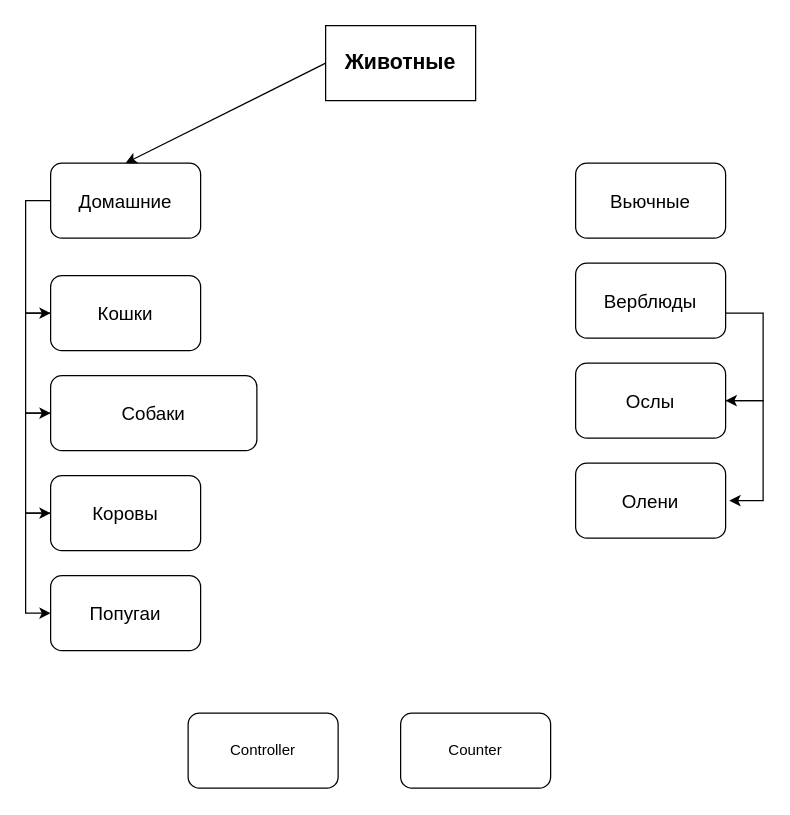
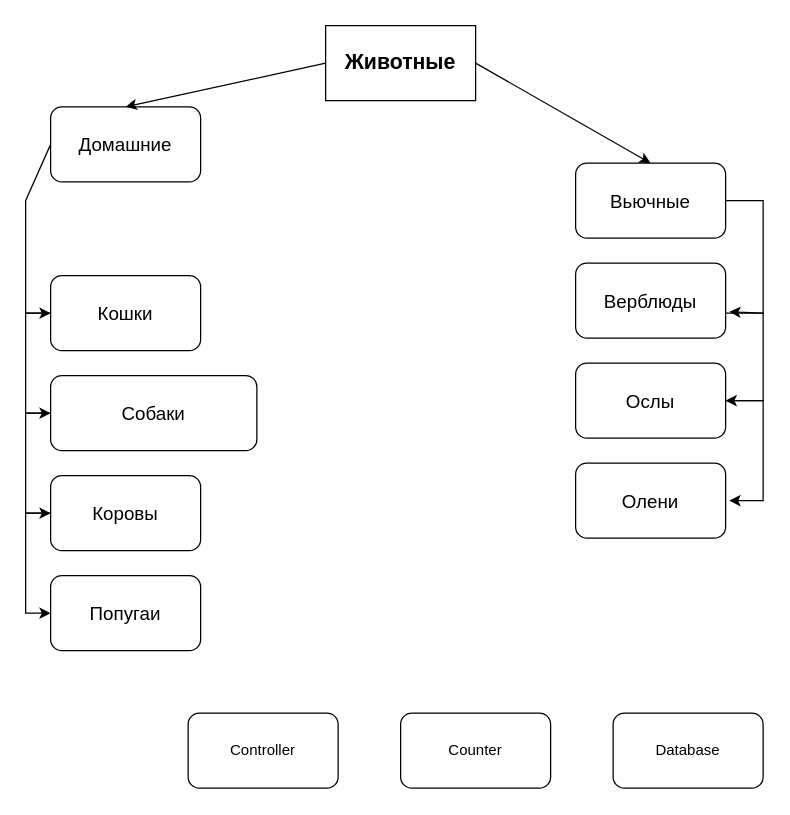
none -> (559, 111)
(126, 201) -> (126, 144)
none -> (763, 237)
none -> (688, 751)
